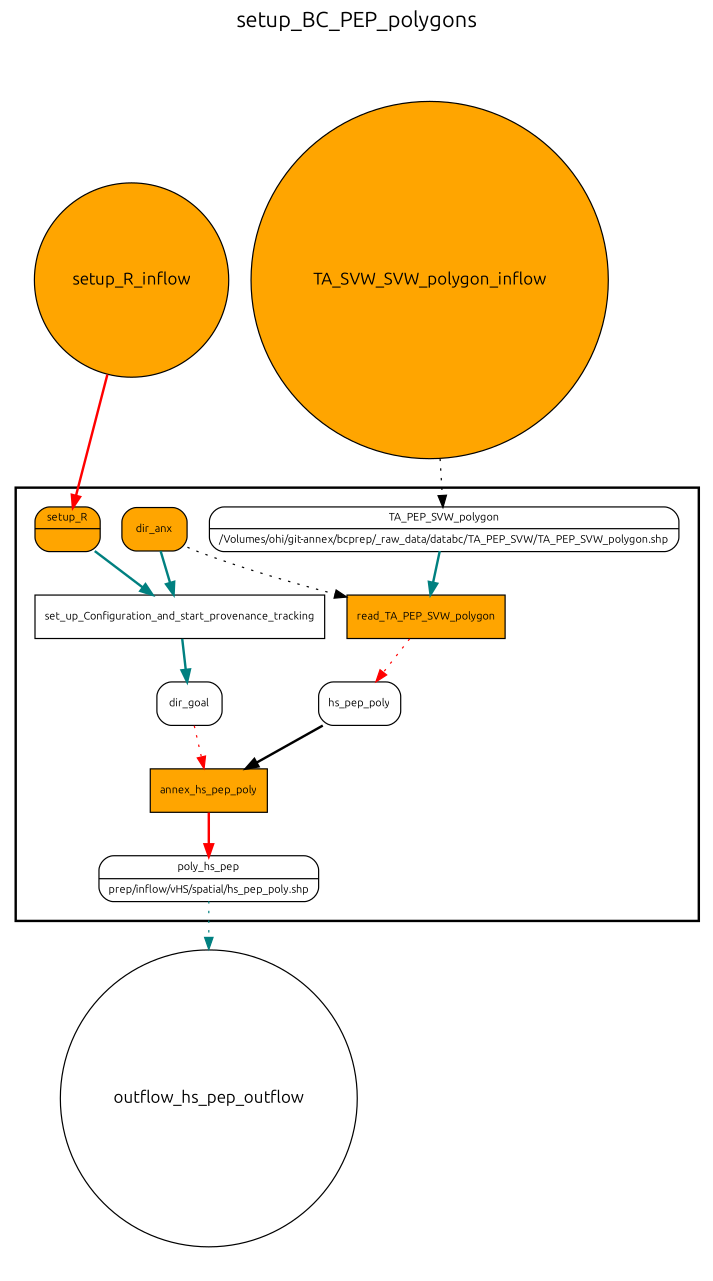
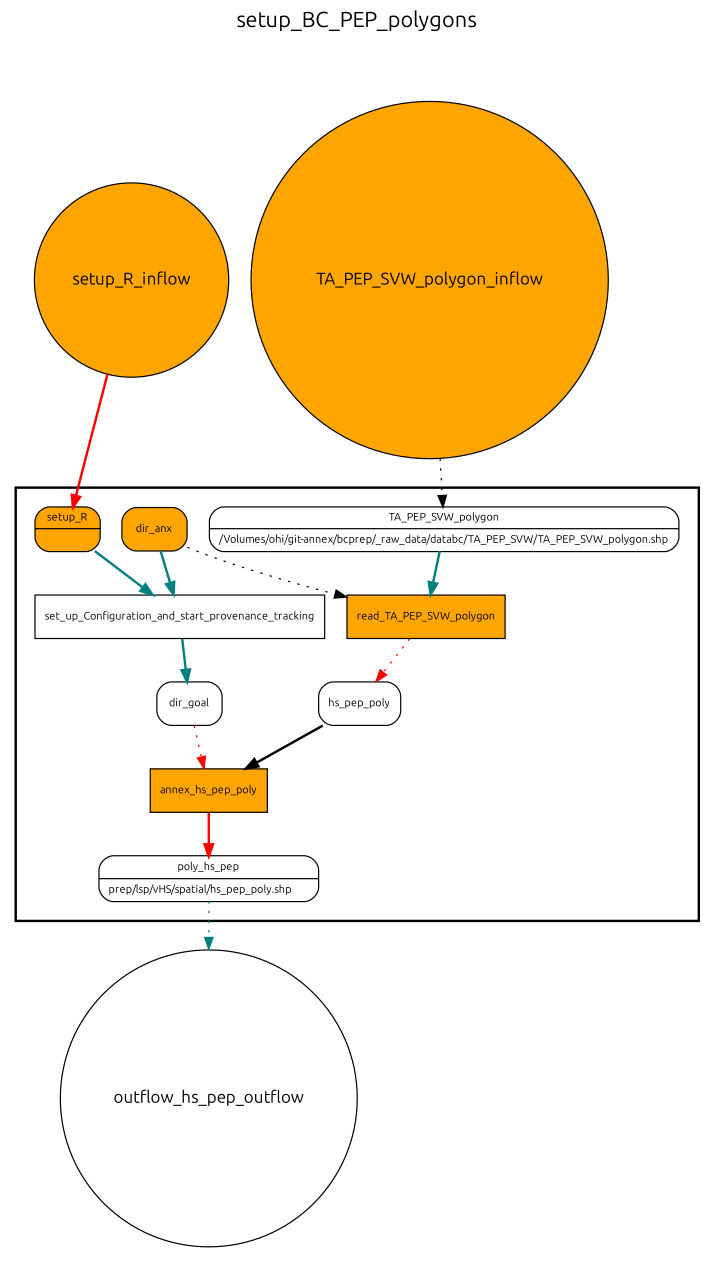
(430, 280) -> (430, 280)
(209, 890) -> (200, 890)
